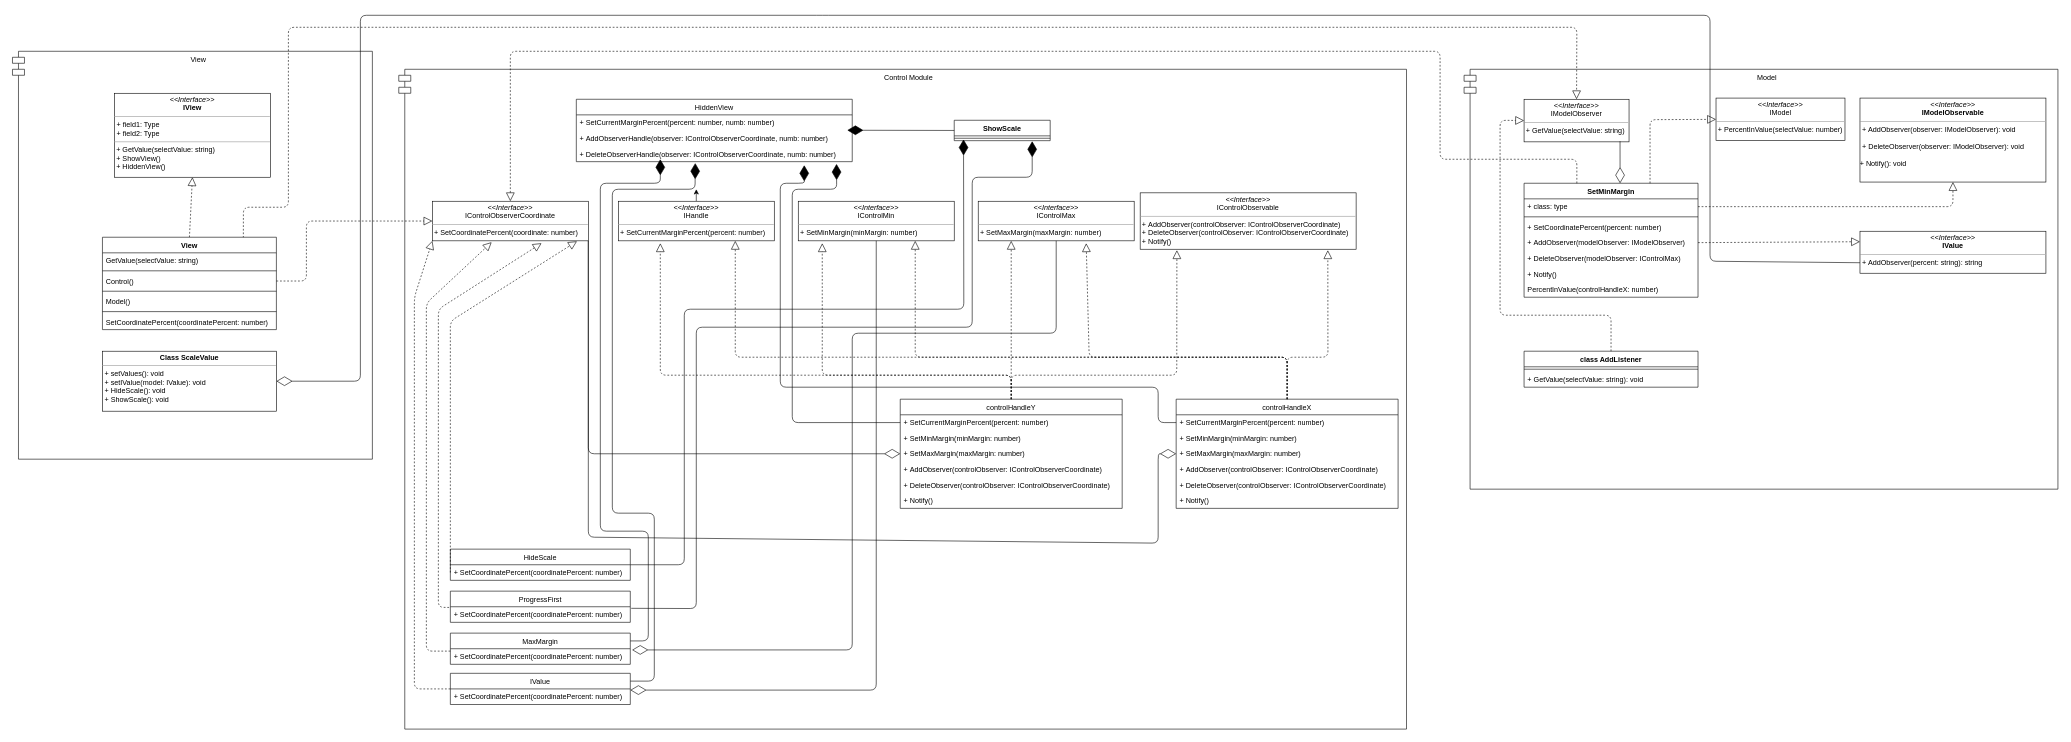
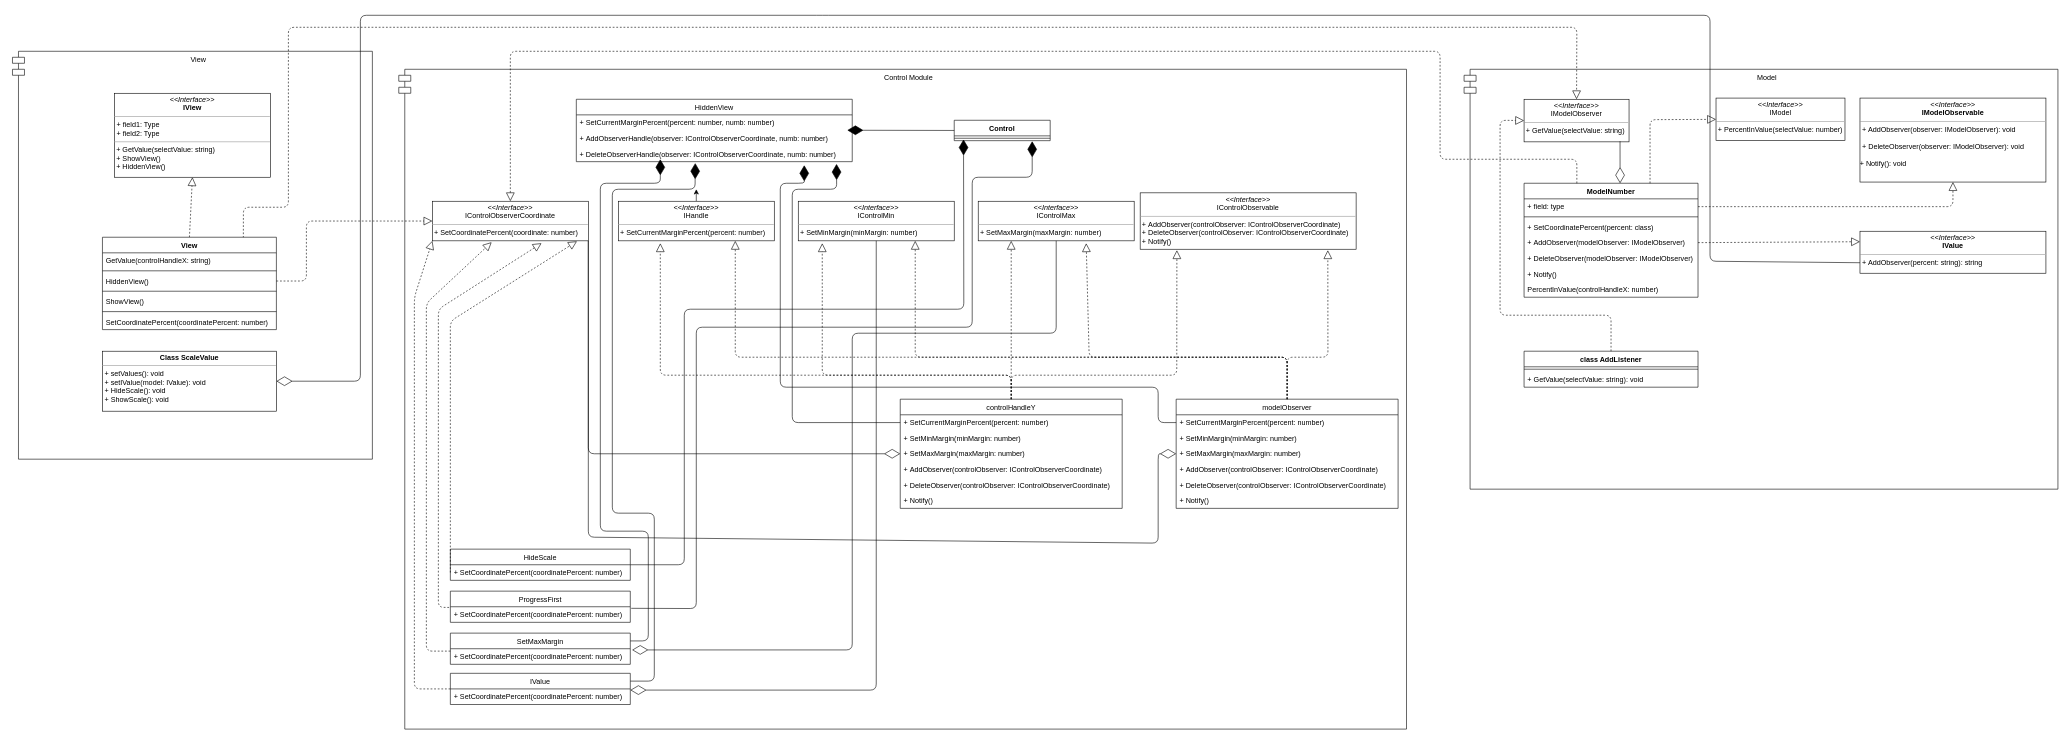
(1002, 128) -> (1002, 128)
(1611, 191) -> (1611, 191)
(1550, 207) -> (1549, 207)
(1604, 227) -> (1601, 227)
(1612, 259) -> (1618, 259)
(159, 261) -> (165, 261)
(123, 281) -> (128, 281)
(119, 302) -> (125, 302)
(1287, 407) -> (1287, 407)
(540, 641) -> (540, 641)
